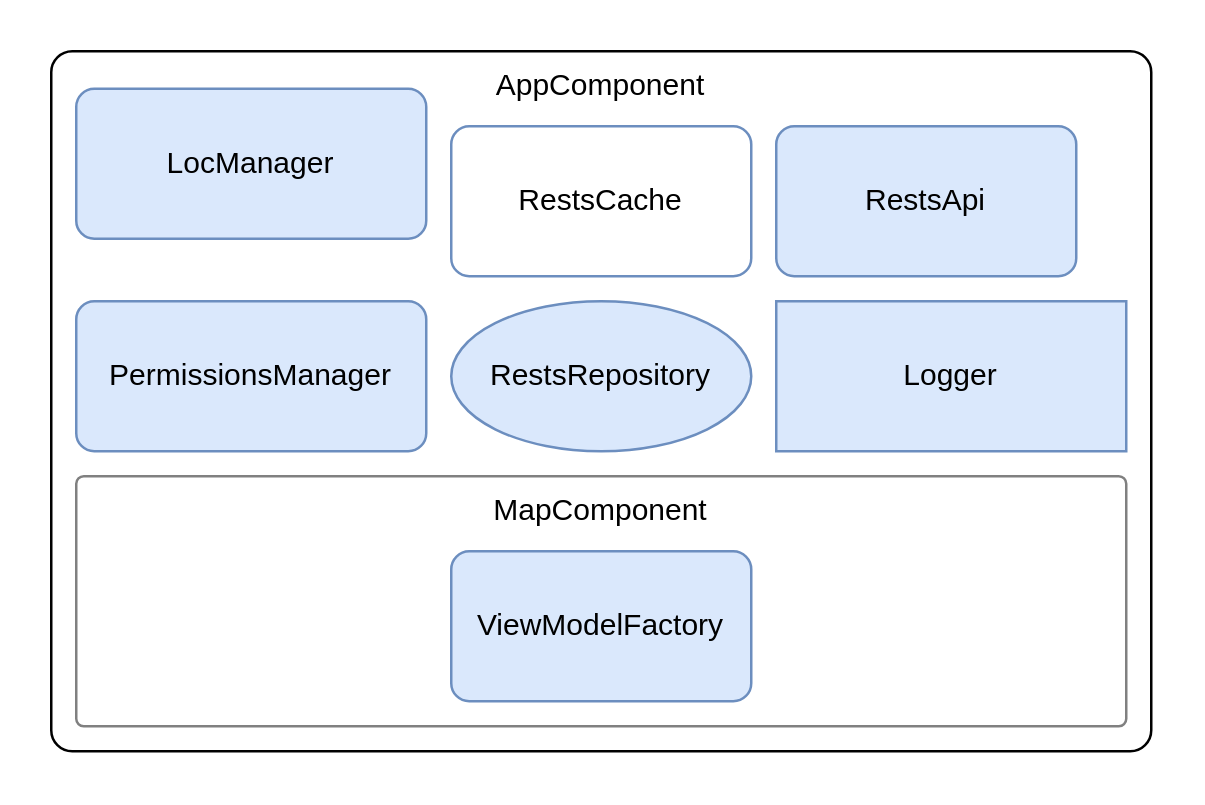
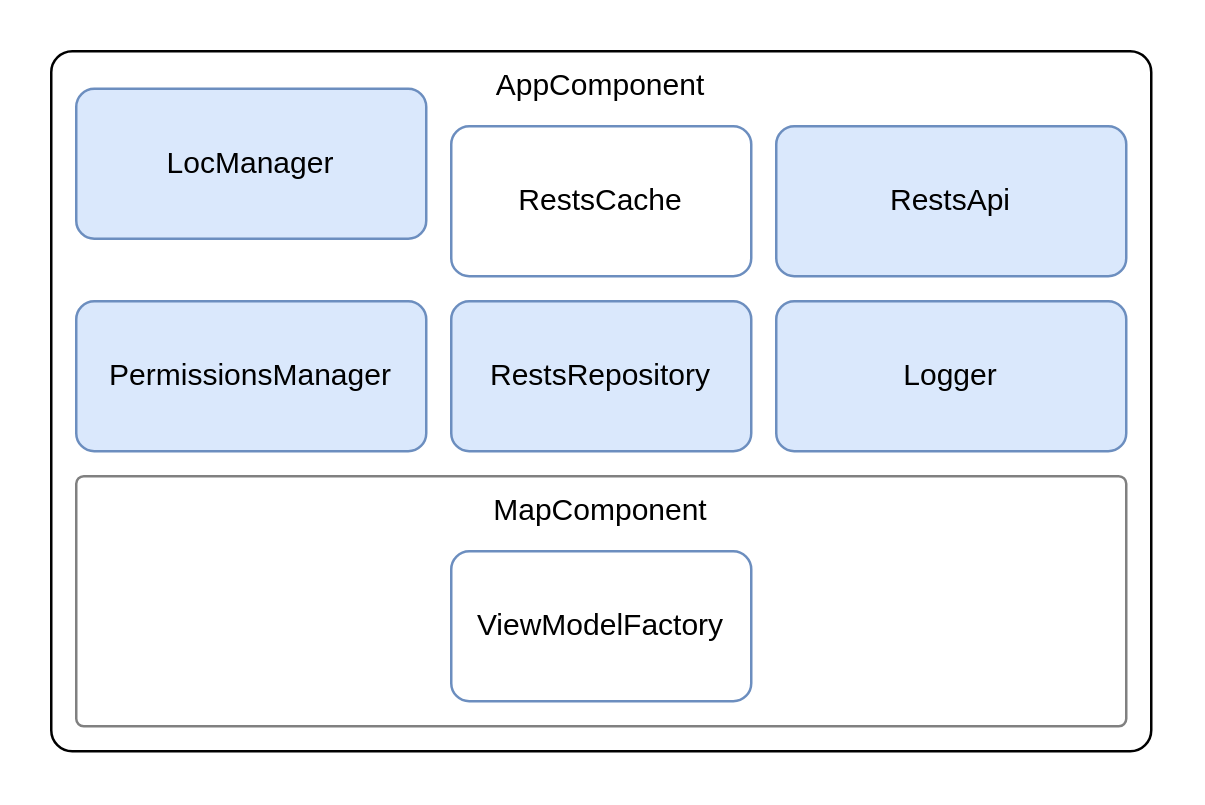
(926, 201) -> (951, 201)
(601, 376) -> (601, 376)
(951, 376) -> (951, 376)
(601, 626) -> (601, 626)
